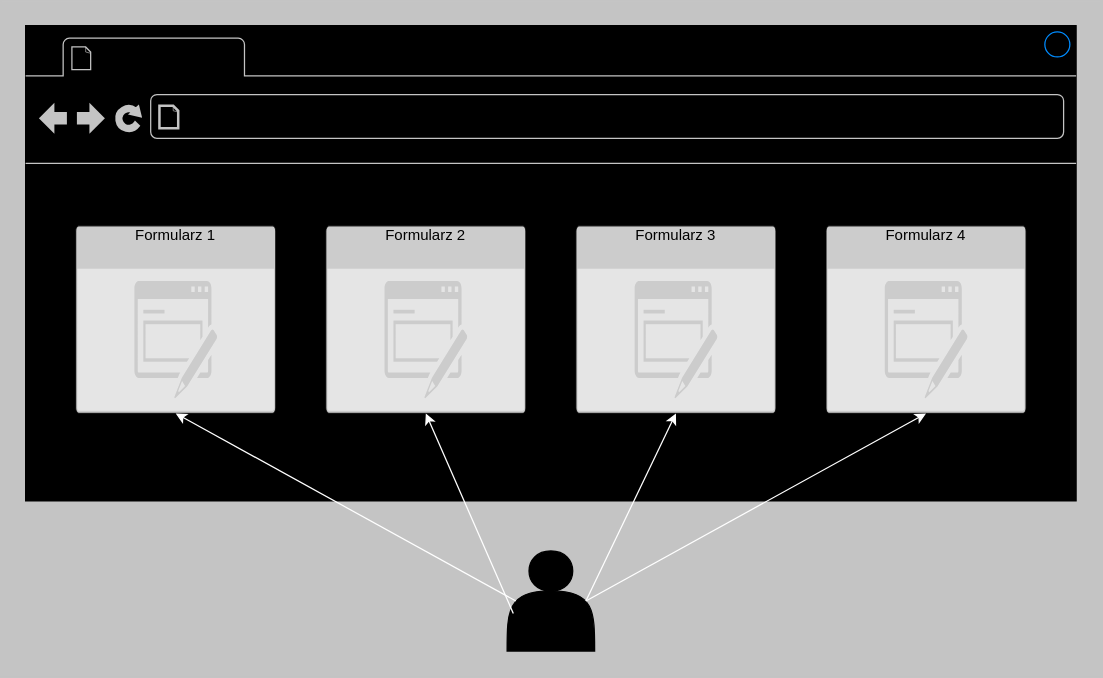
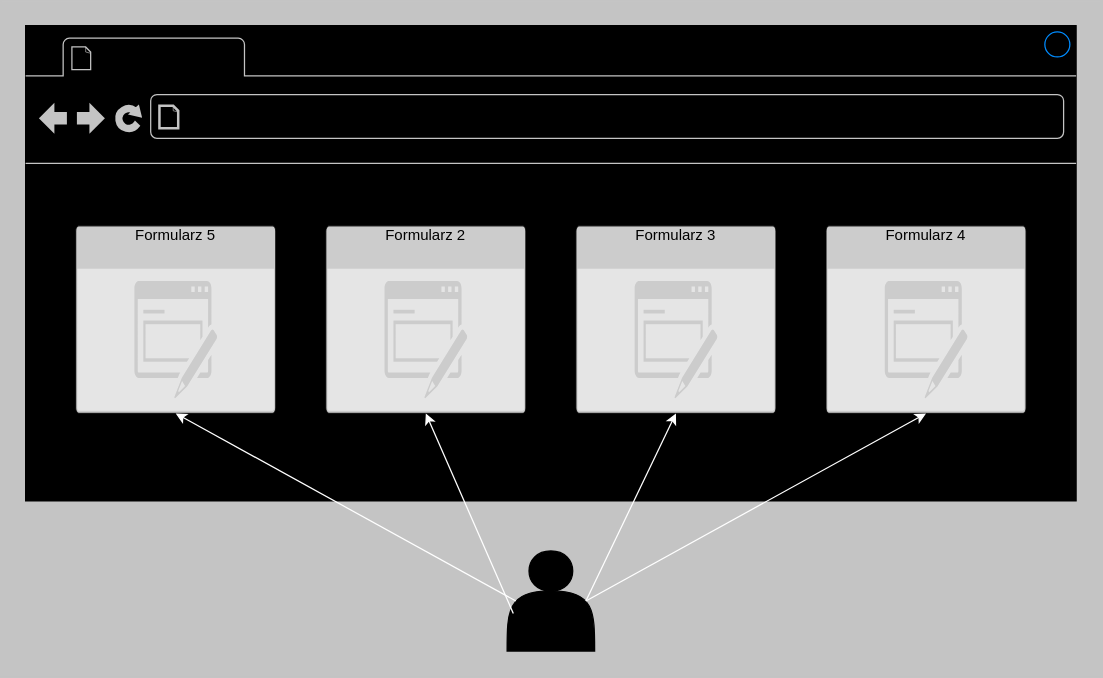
(176, 236) -> (176, 236)
